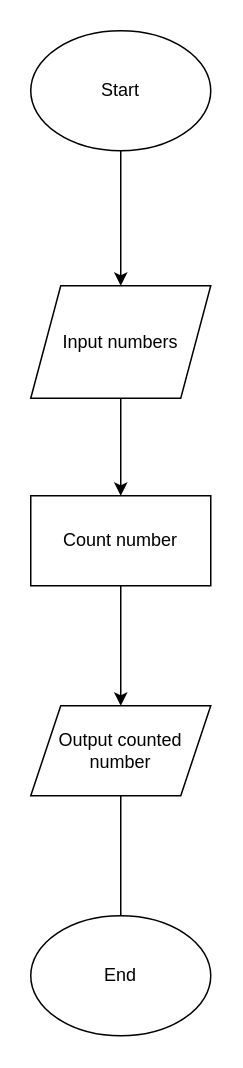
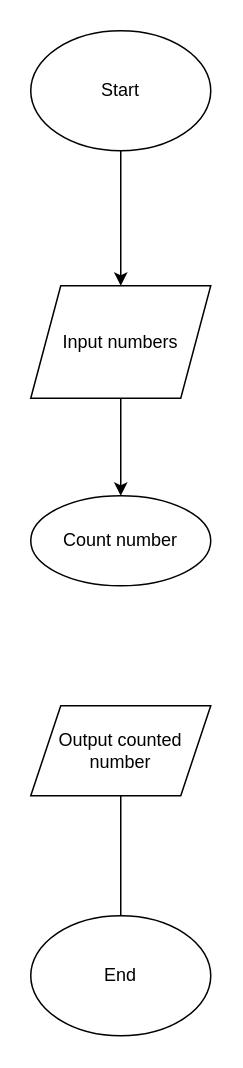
(121, 541) -> (121, 541)
(121, 641) -> none
